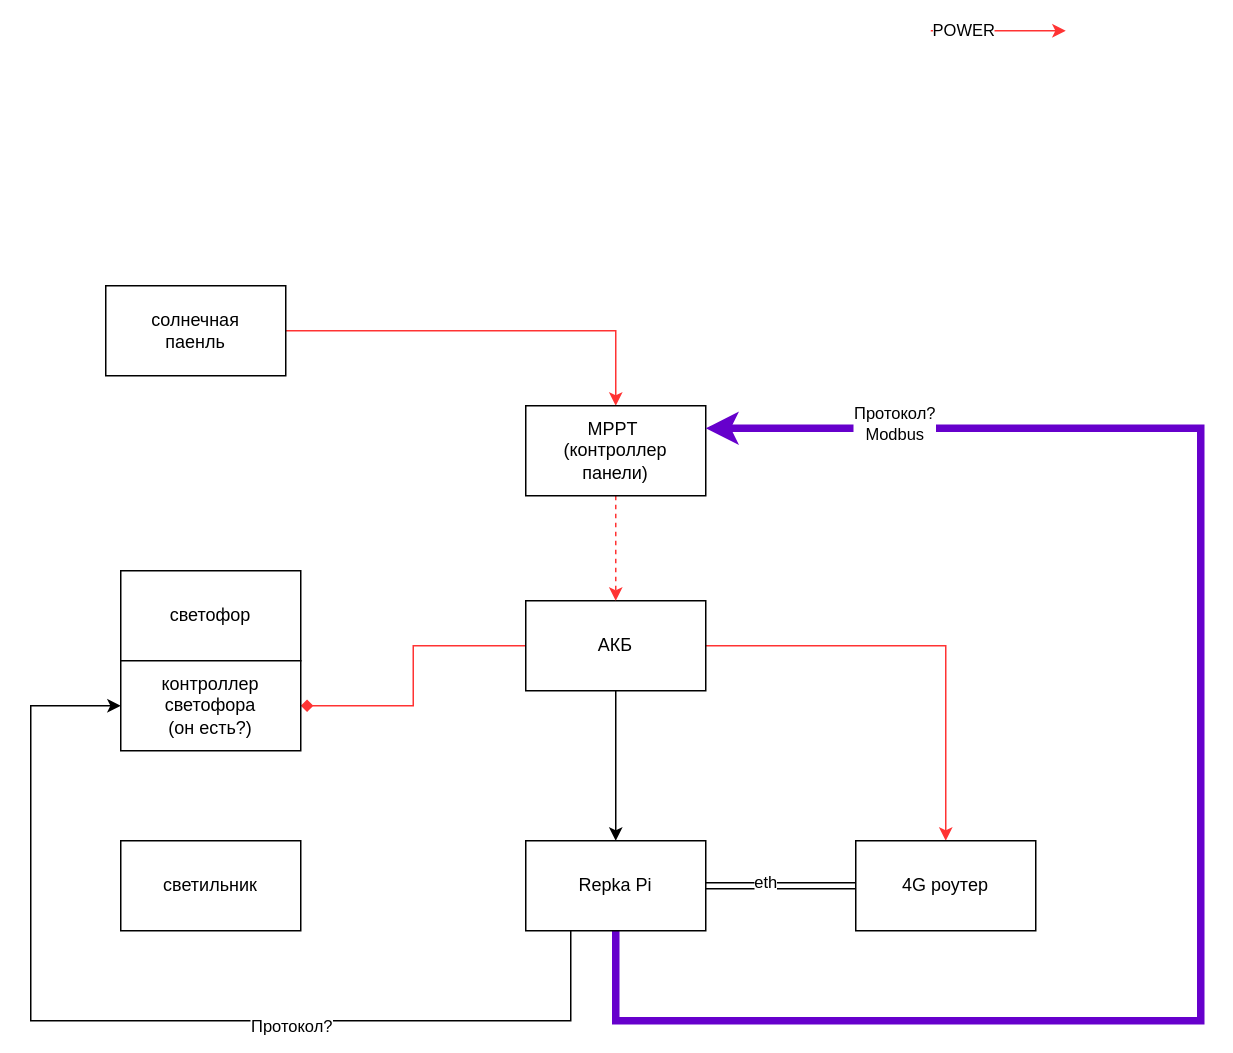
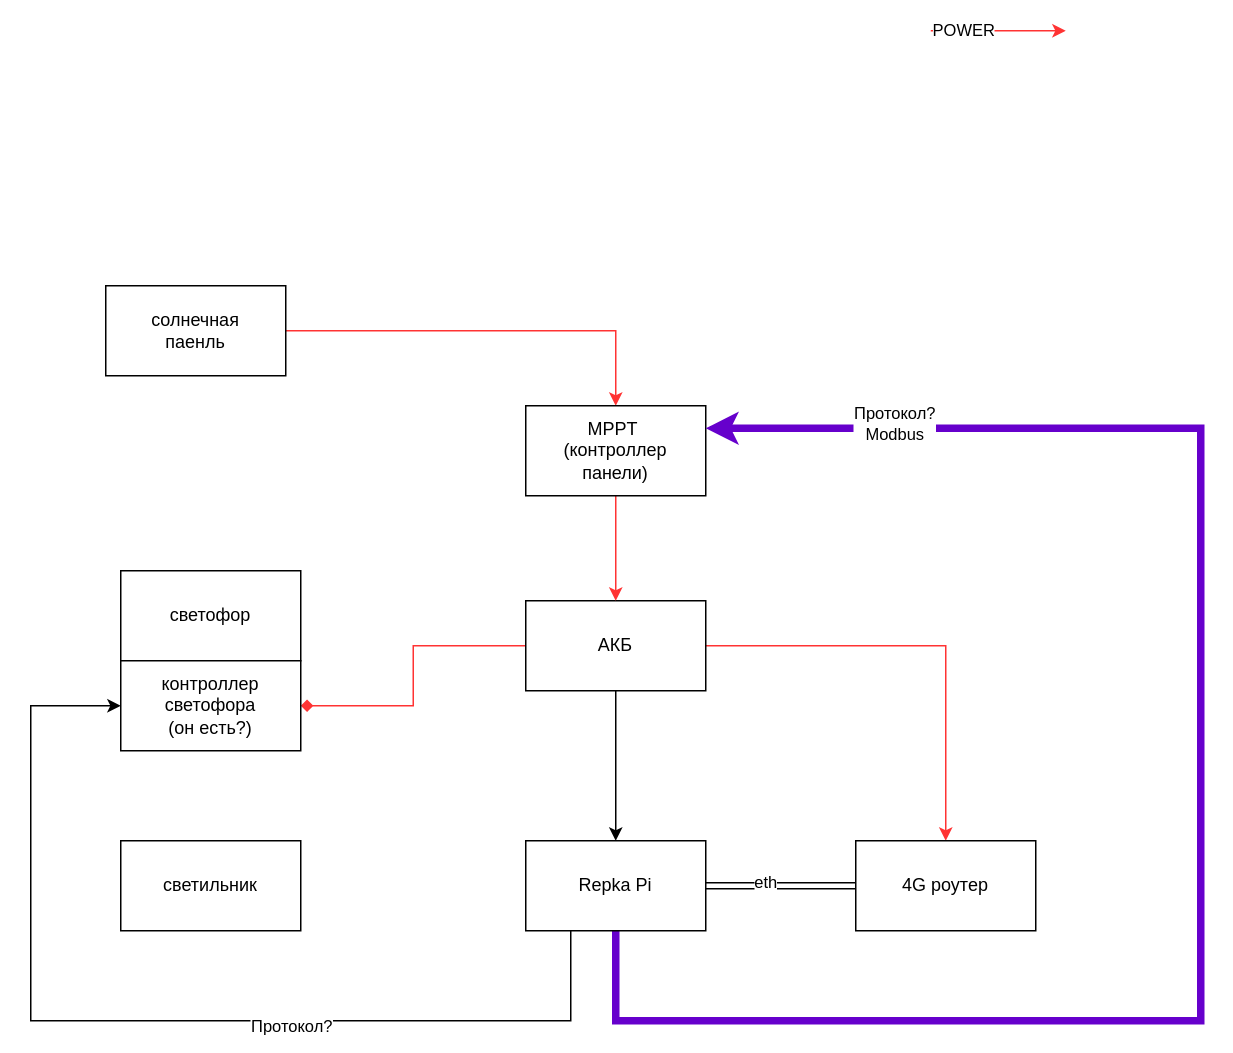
(616, 542) -> (616, 542)
